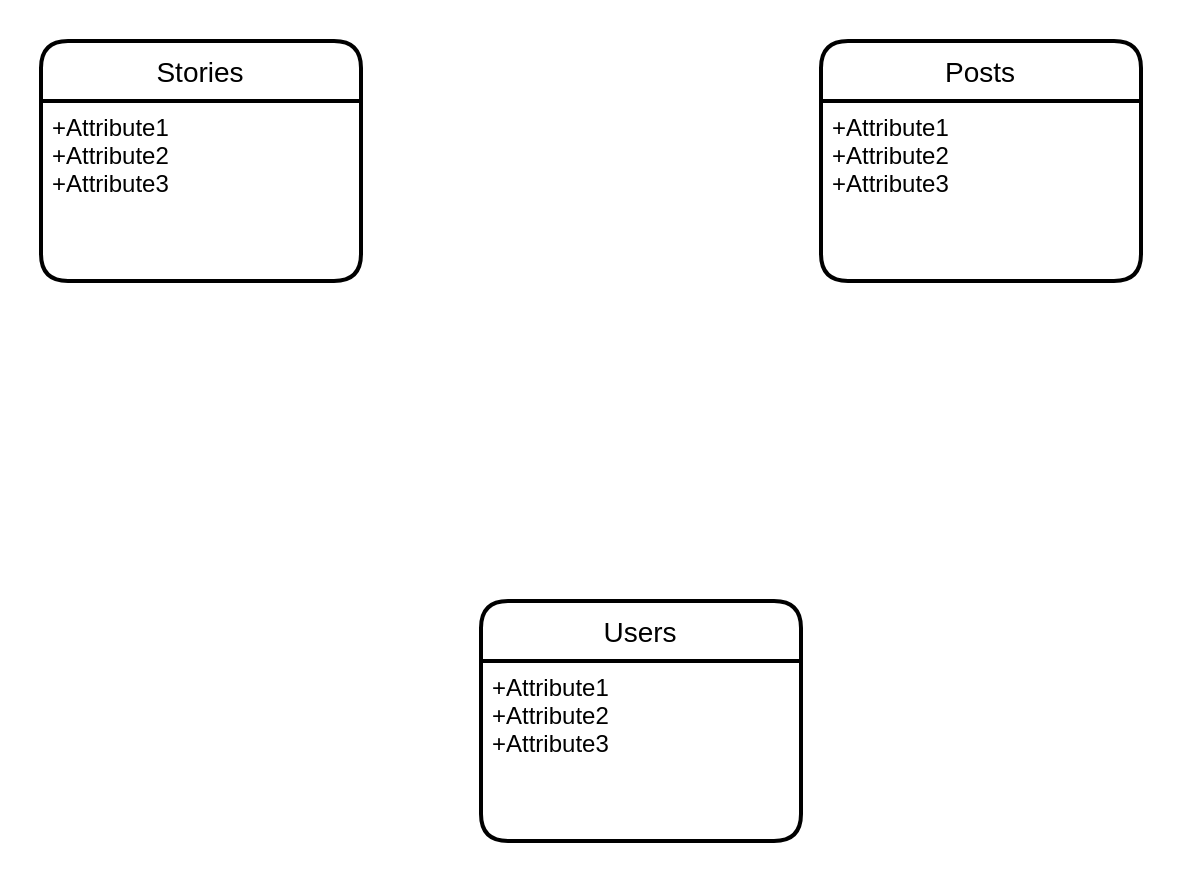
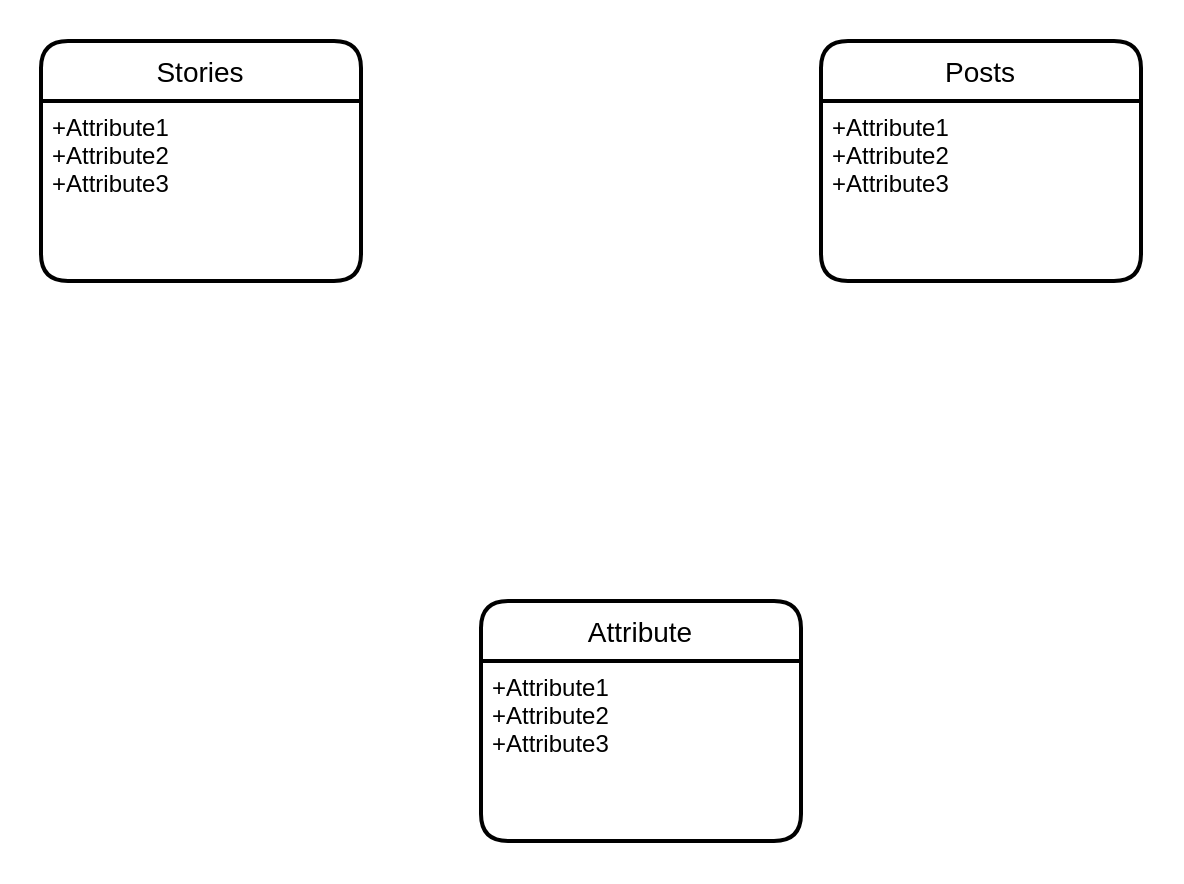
(640, 633) -> (640, 633)
